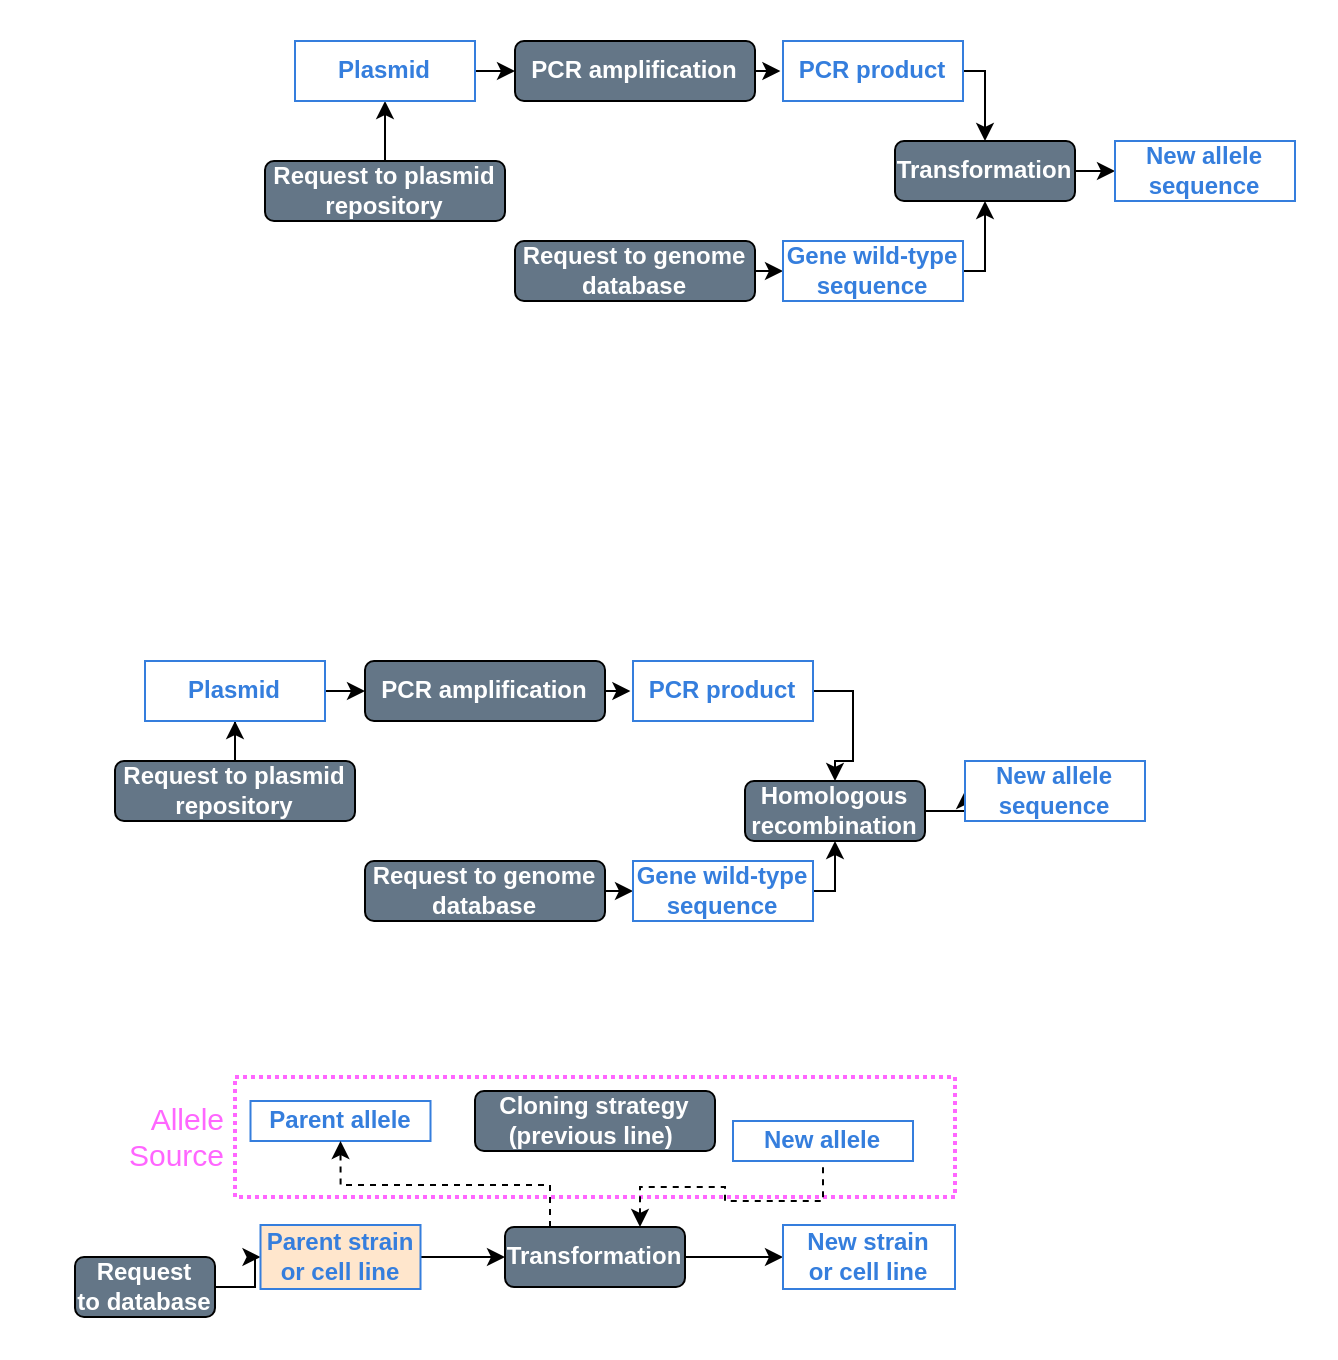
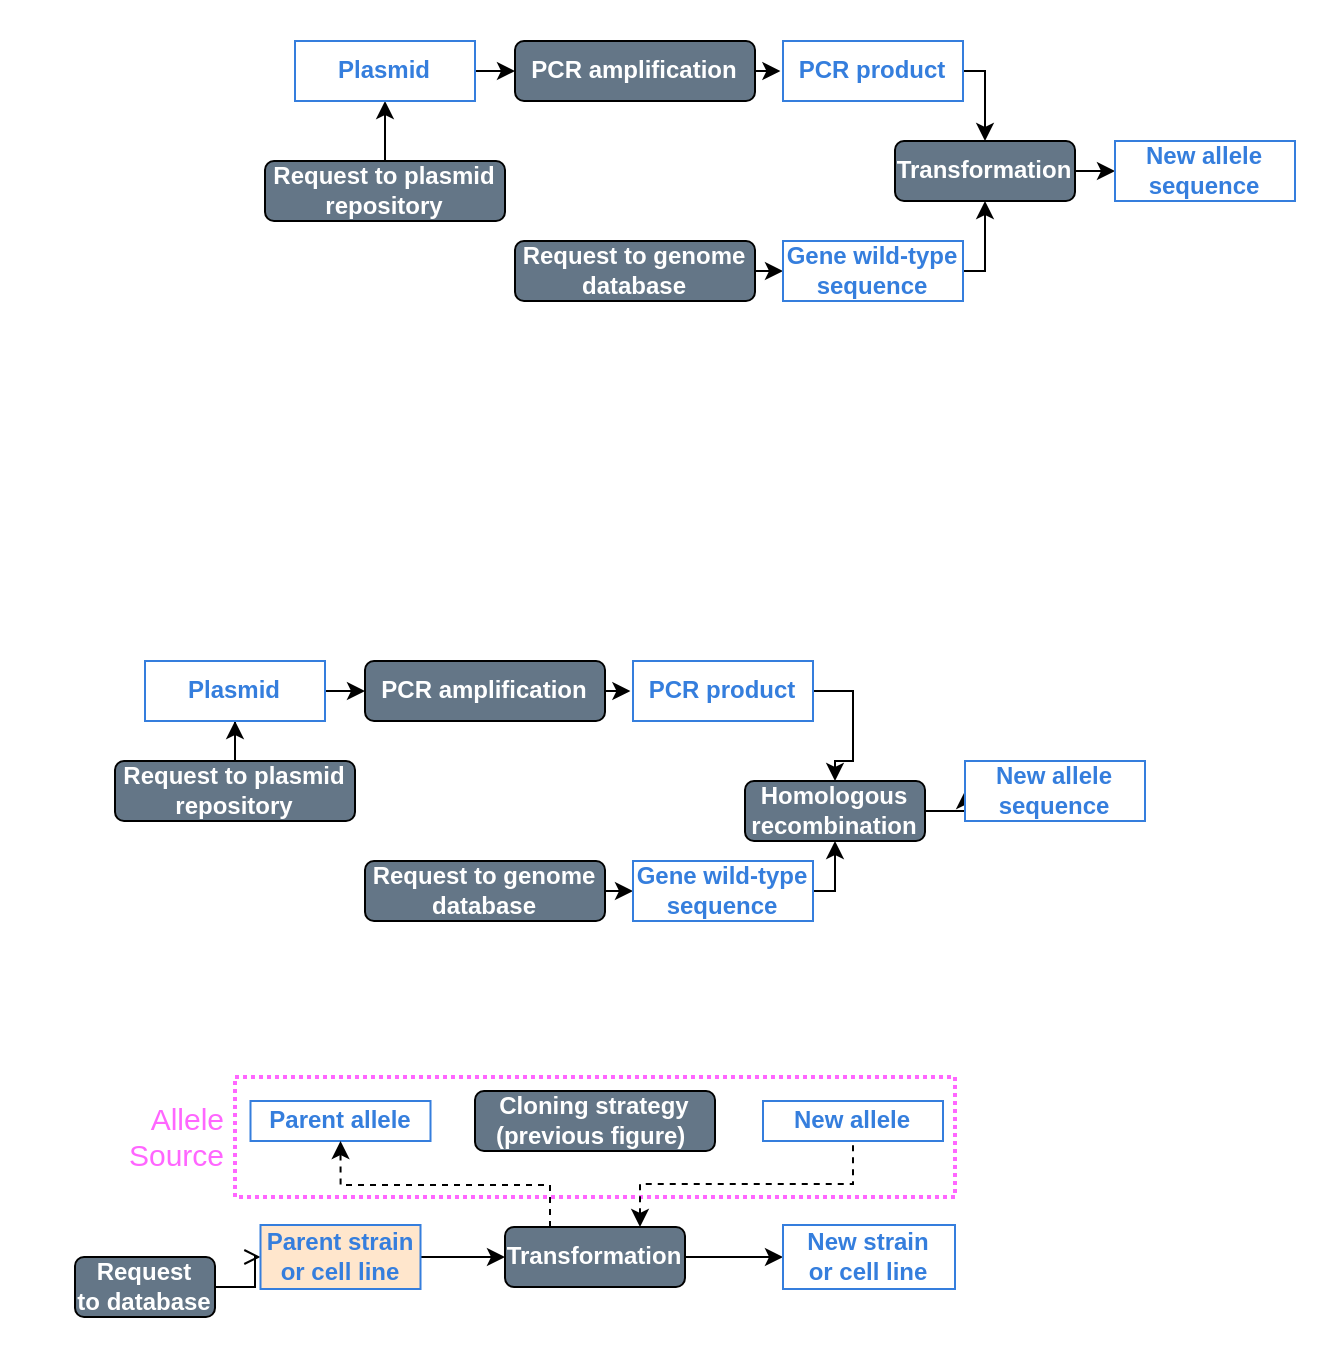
(595, 1121) -> (595, 1121)
(823, 1141) -> (853, 1121)
(253, 1257) -> (255, 1258)
